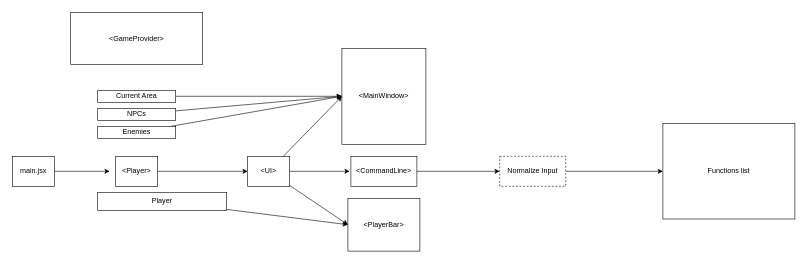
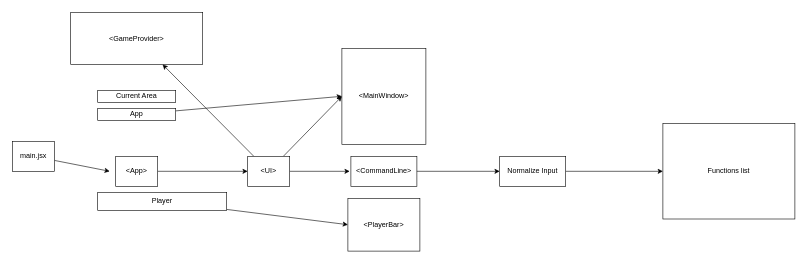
(250, 96) -> none
(252, 112) -> none
(137, 114) -> (137, 114)
(137, 132) -> none
(33, 171) -> (33, 156)
(137, 171) -> (137, 171)
(533, 171) -> (533, 171)
(317, 204) -> (185, 87)
